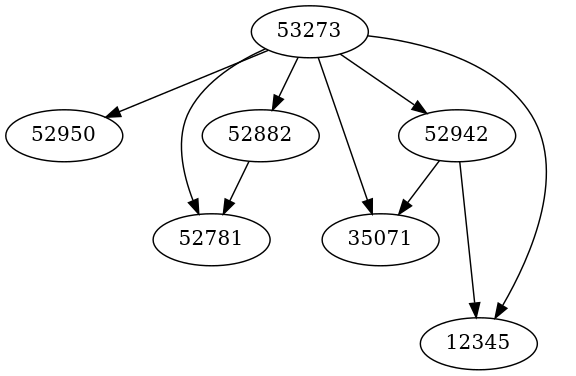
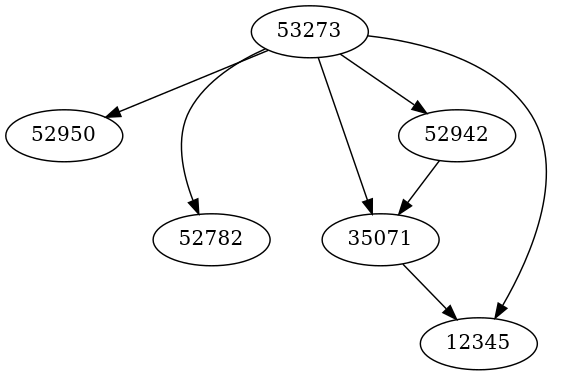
(261, 136) -> none
(467, 232) -> (425, 286)
(212, 240) -> (212, 240)
